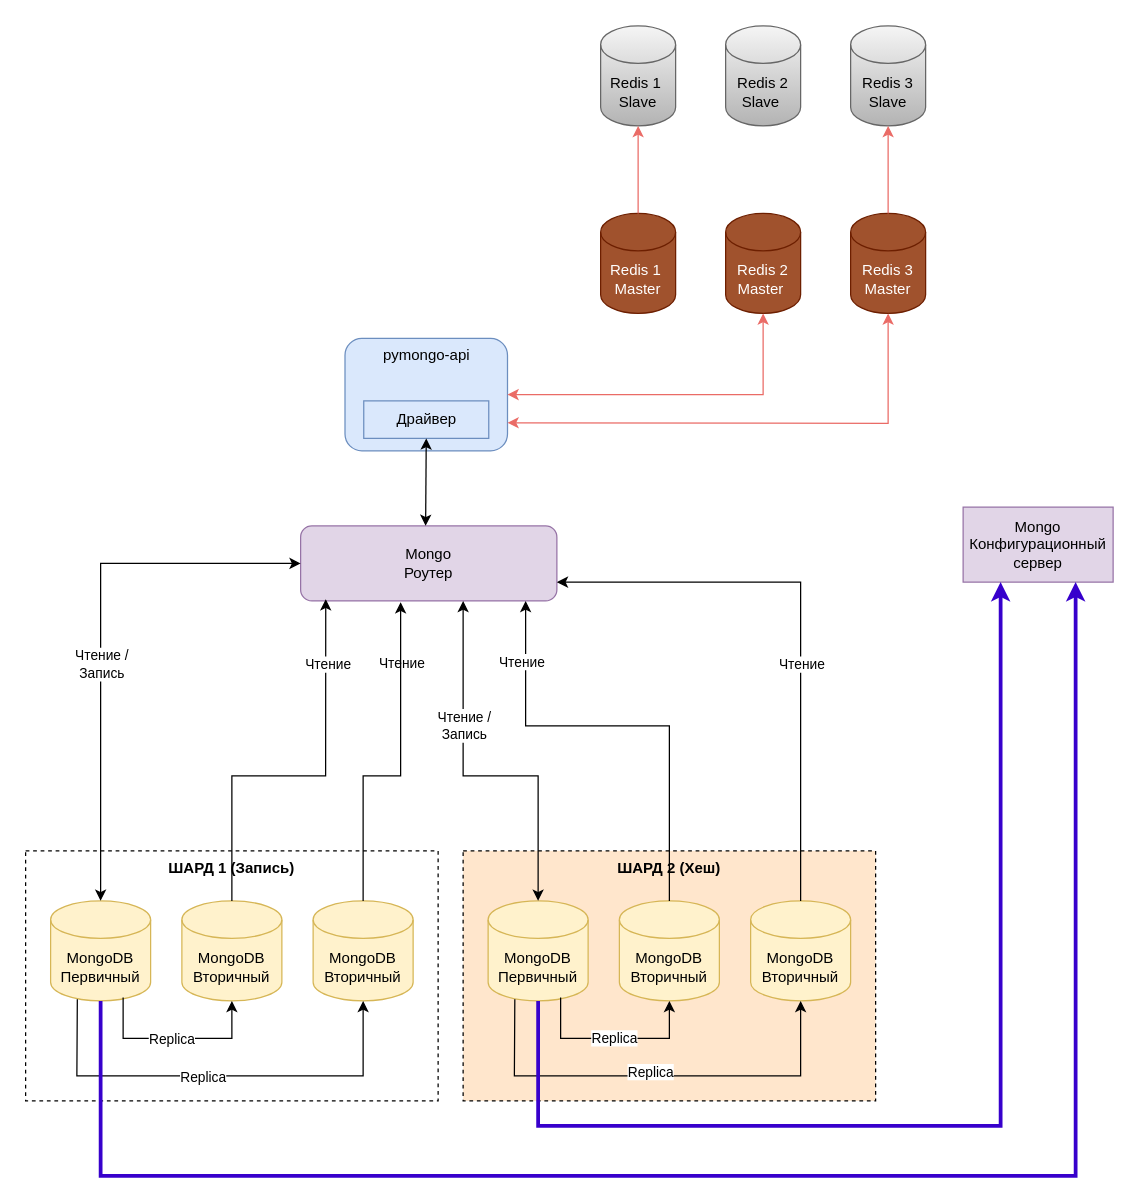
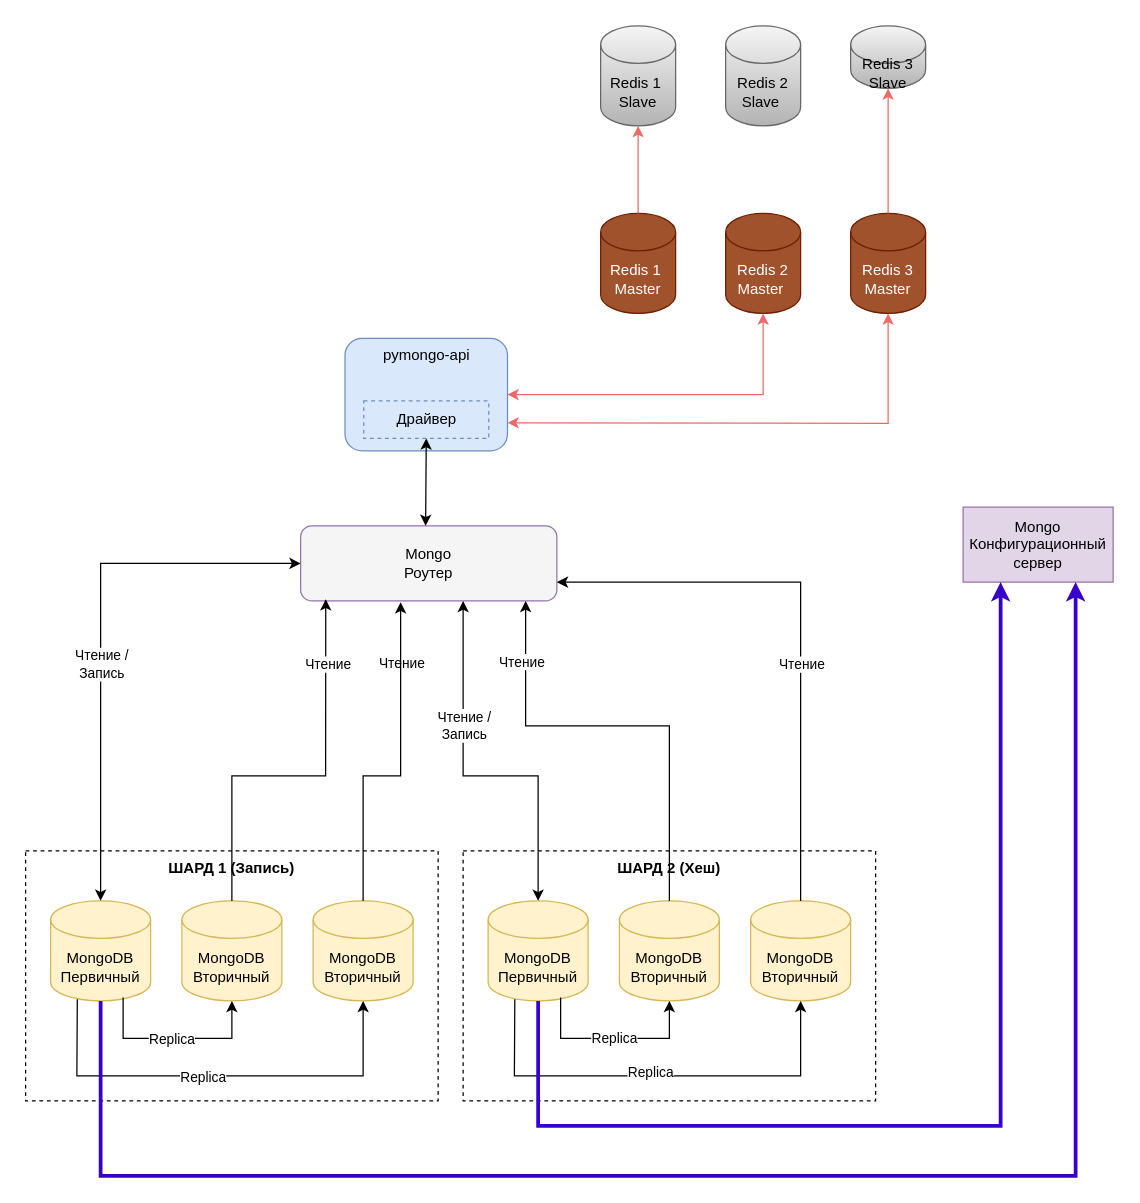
(888, 76) -> (888, 57)
(426, 419) -> (426, 419)
(429, 563) -> (429, 563)
(669, 868) -> (669, 868)
